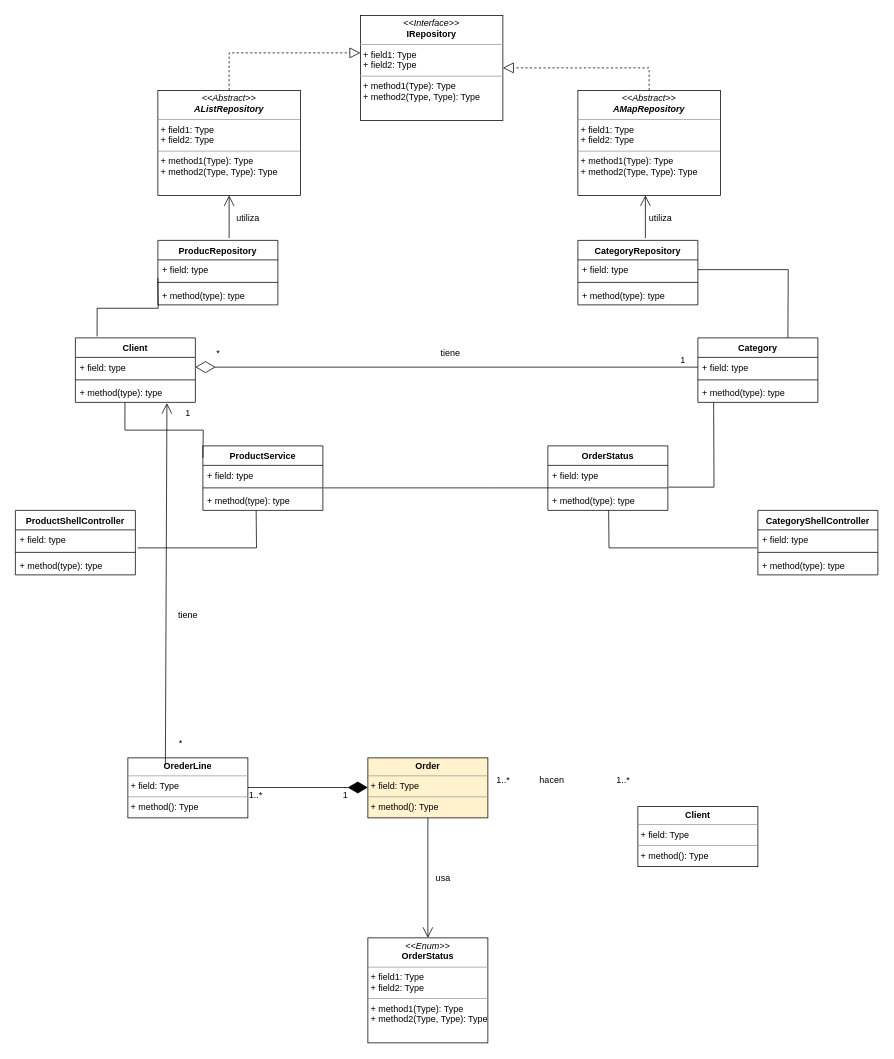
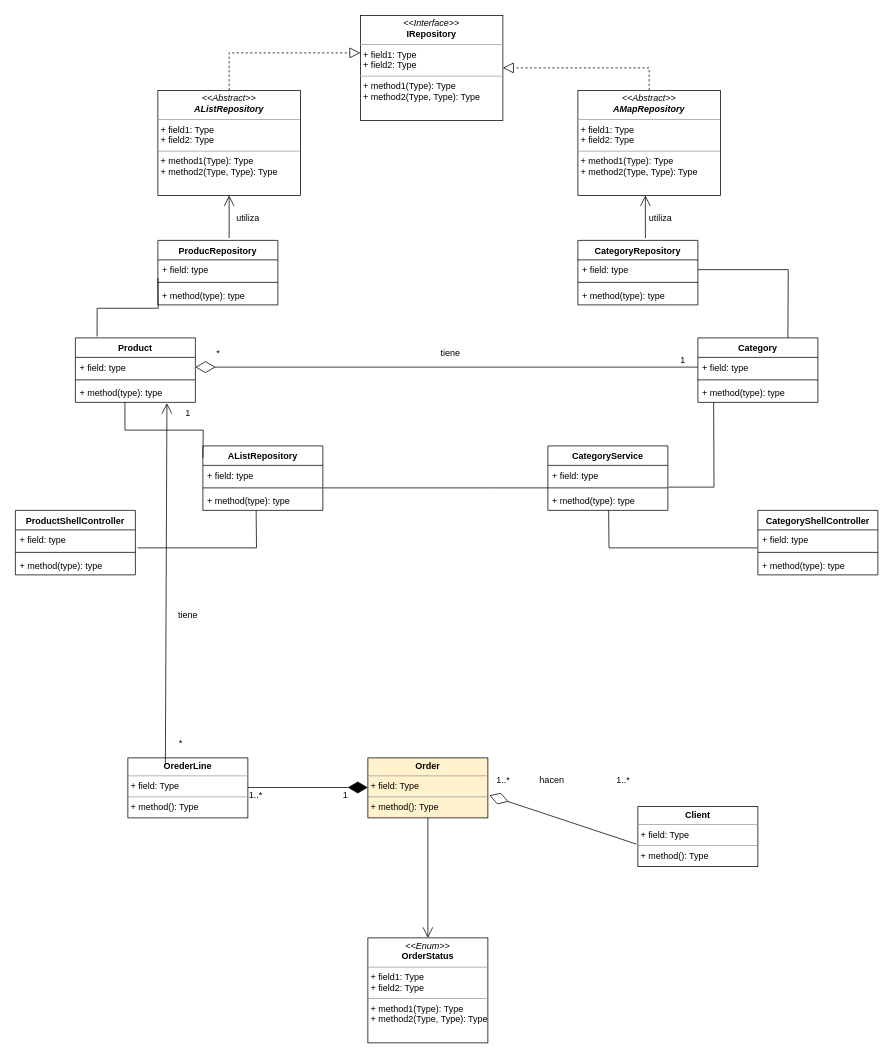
(135, 348) -> (135, 348)
(263, 456) -> (263, 456)
(608, 456) -> (608, 456)
none -> (573, 823)
(443, 878) -> none
